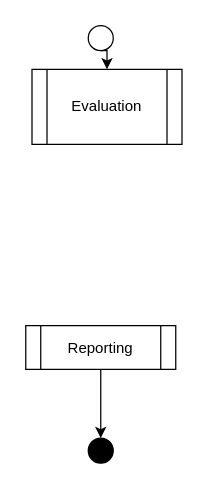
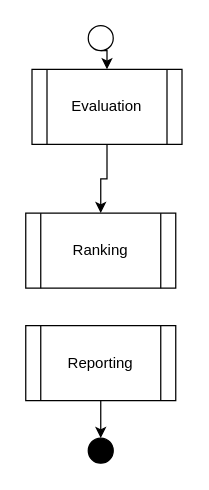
none -> (107, 178)
none -> (101, 251)
(101, 348) -> (101, 363)
